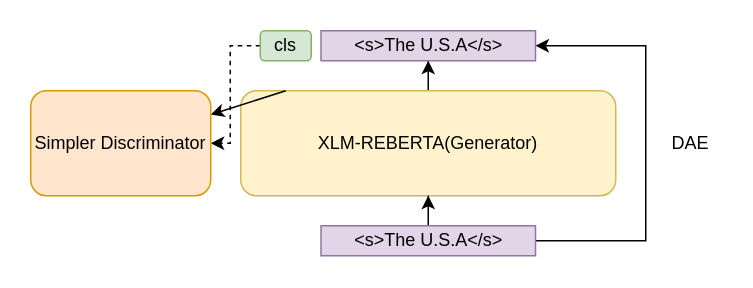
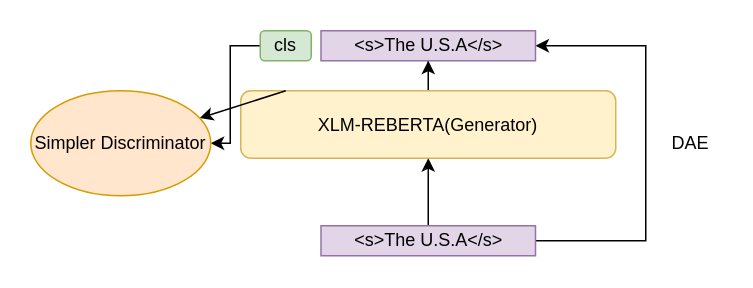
(230, 85) -> (230, 85)
(121, 143) -> (121, 143)
(428, 143) -> (428, 125)
